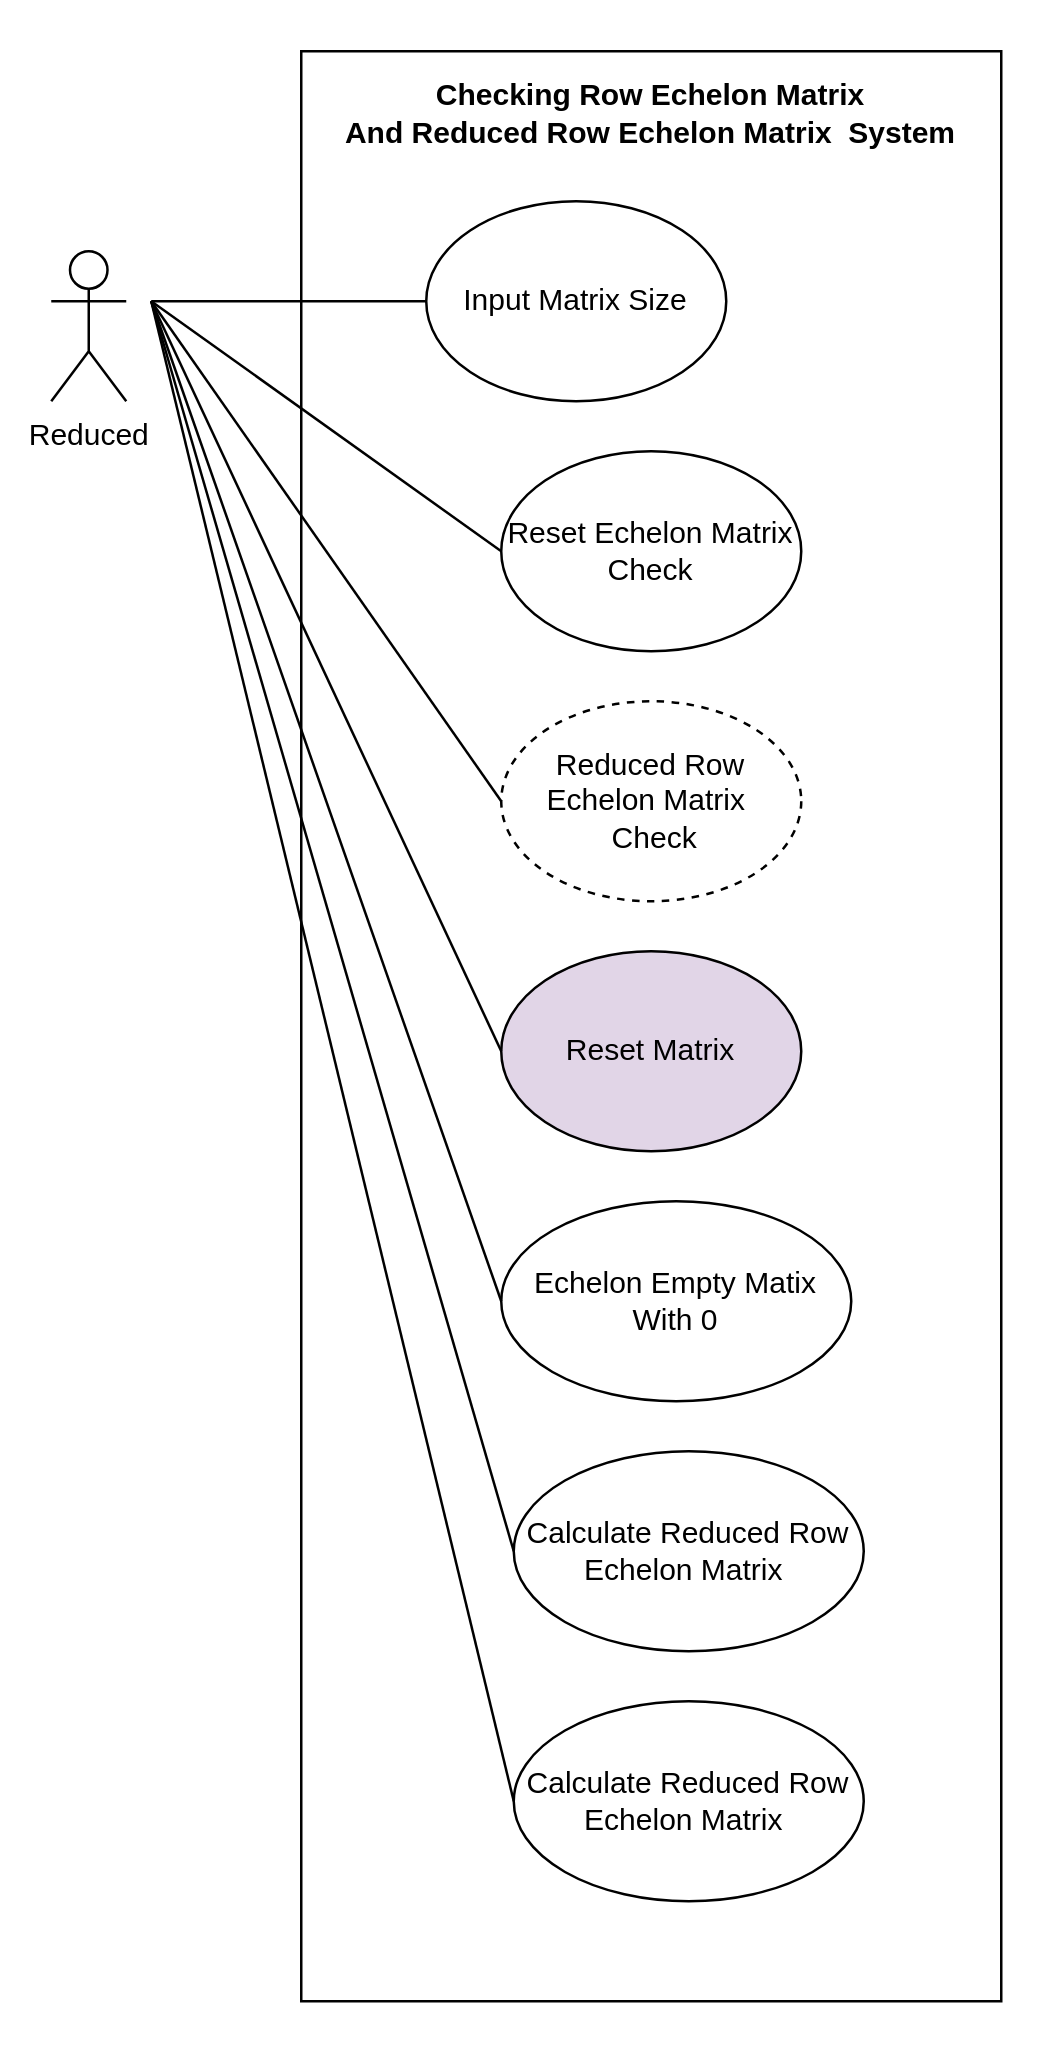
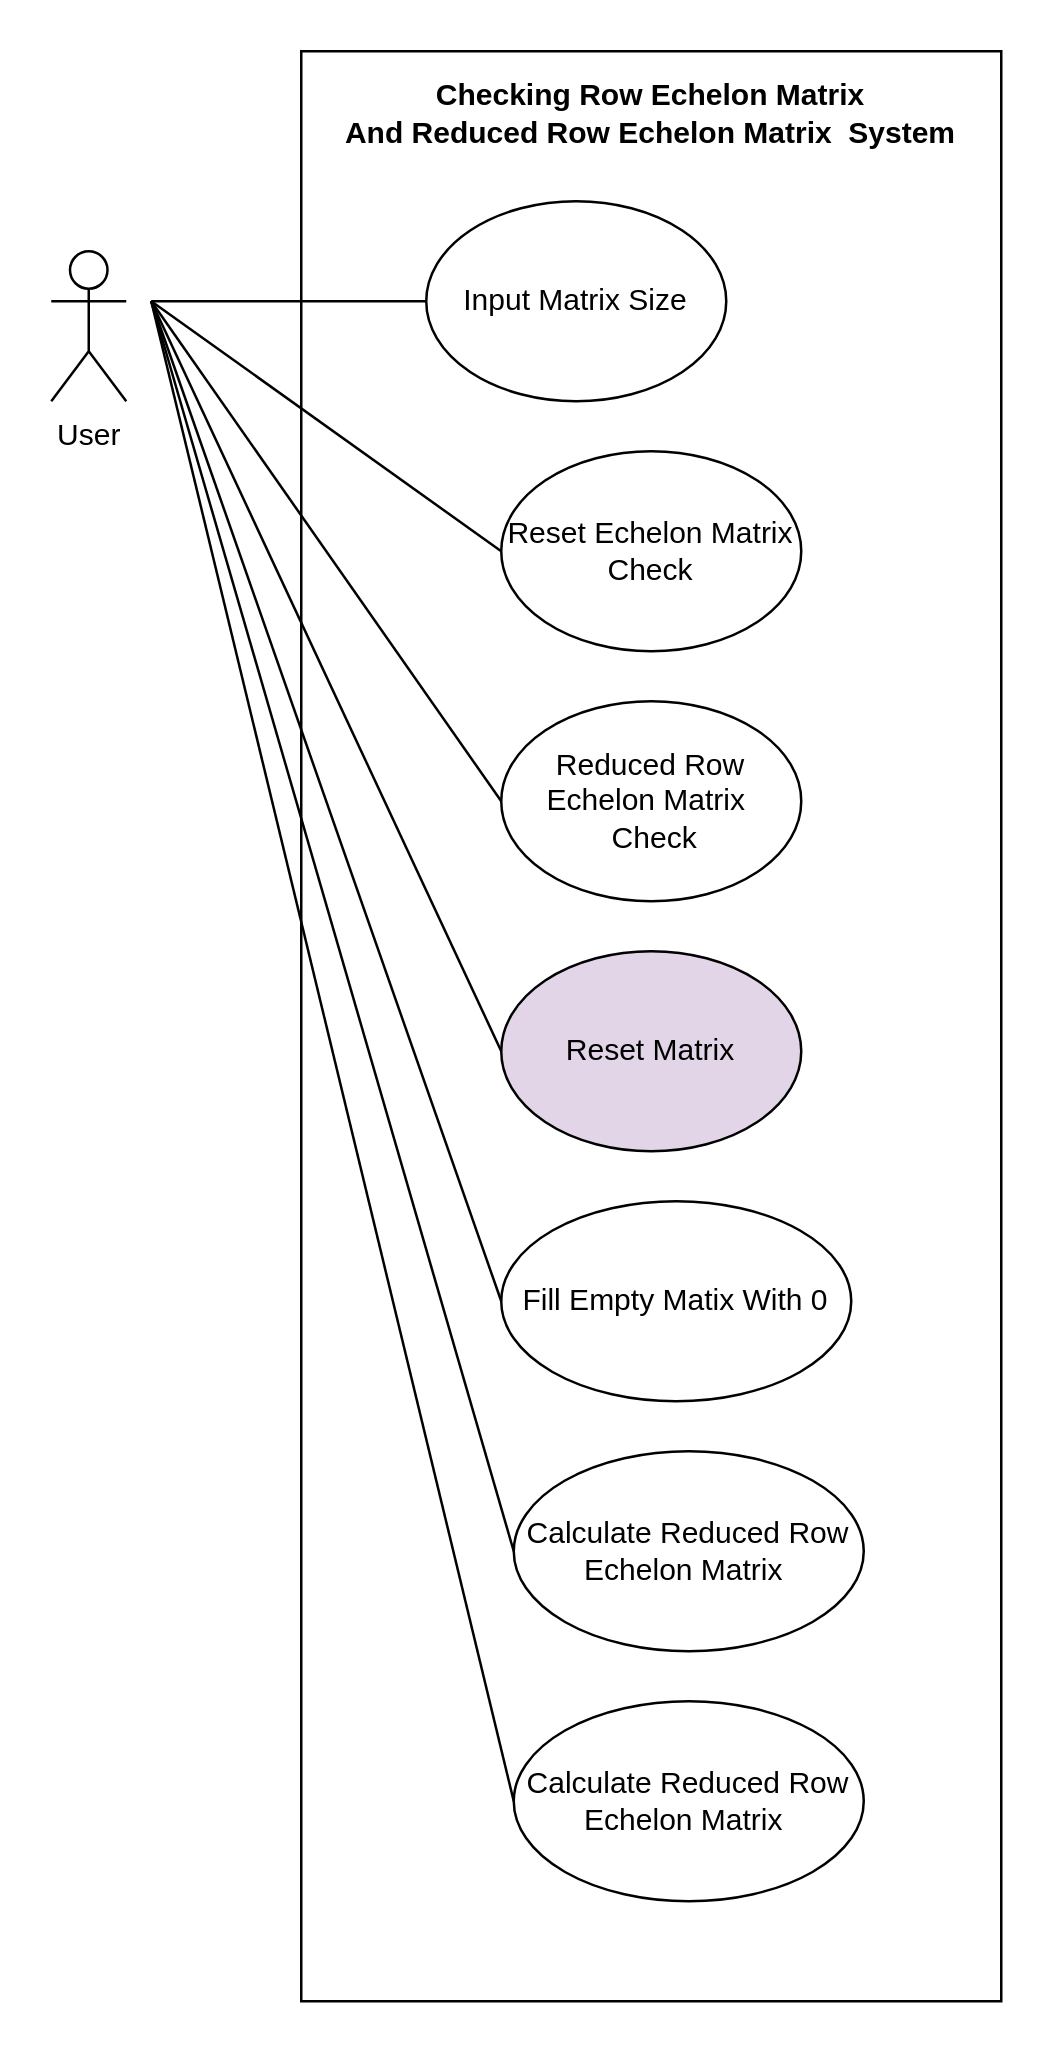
(90, 437) -> (90, 437)
(651, 801) -> (651, 801)
(676, 1301) -> (676, 1301)
